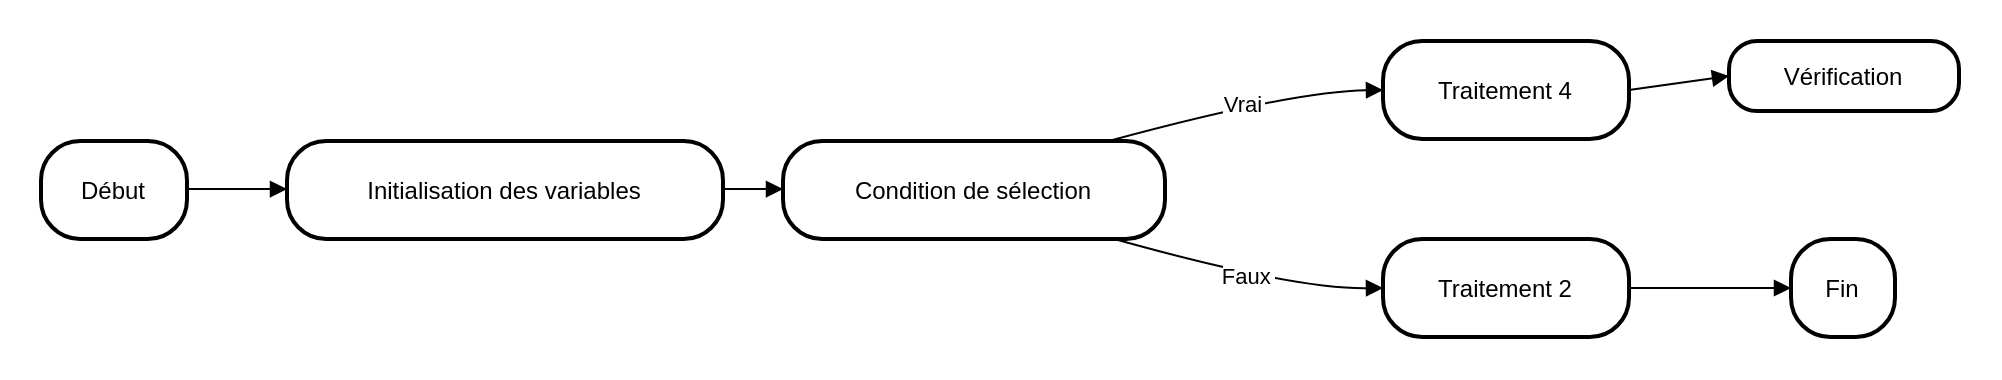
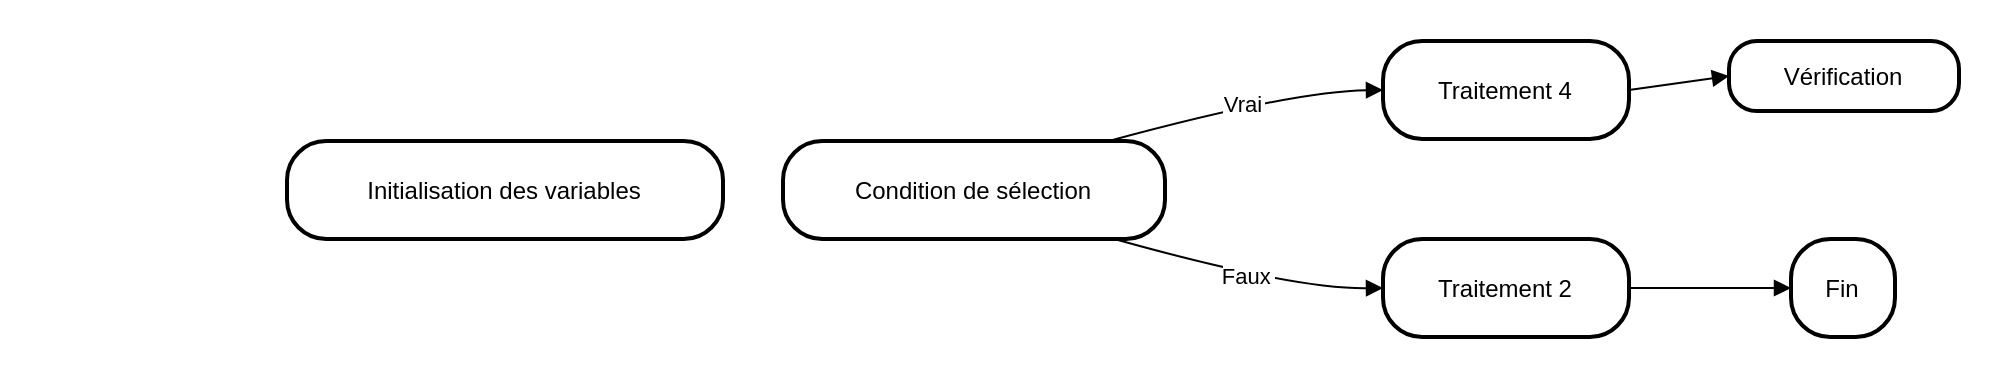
(229, 189) -> none
(746, 189) -> none
(114, 190) -> none
